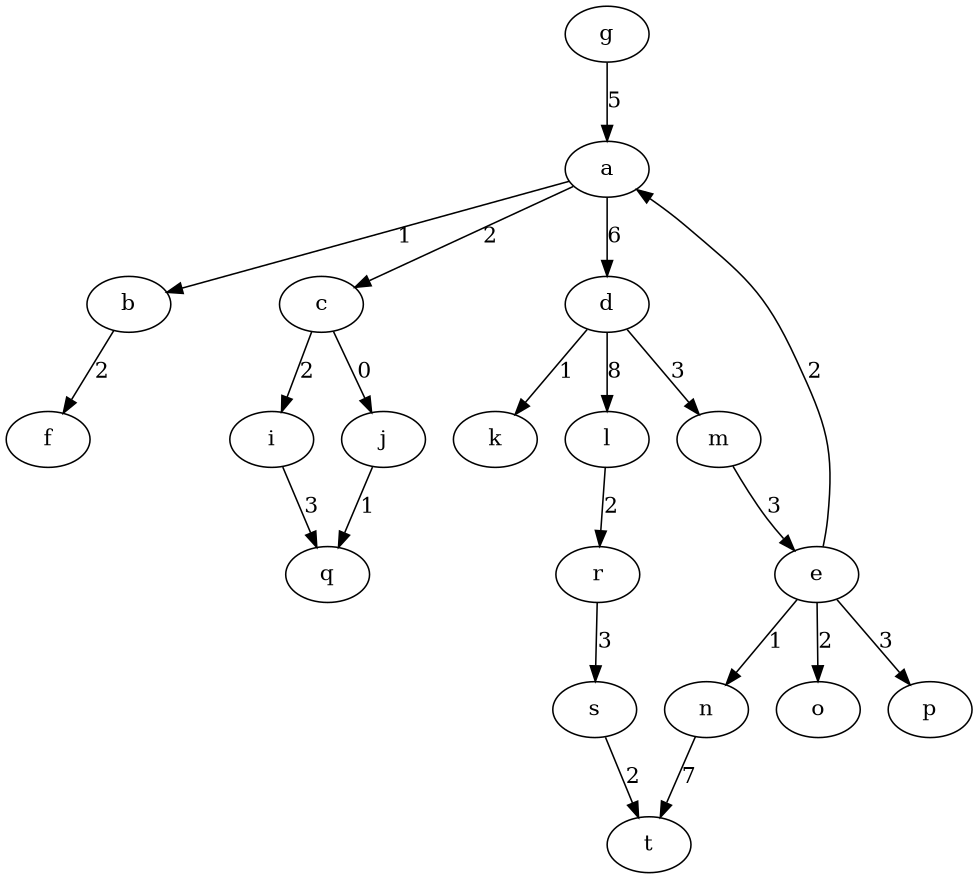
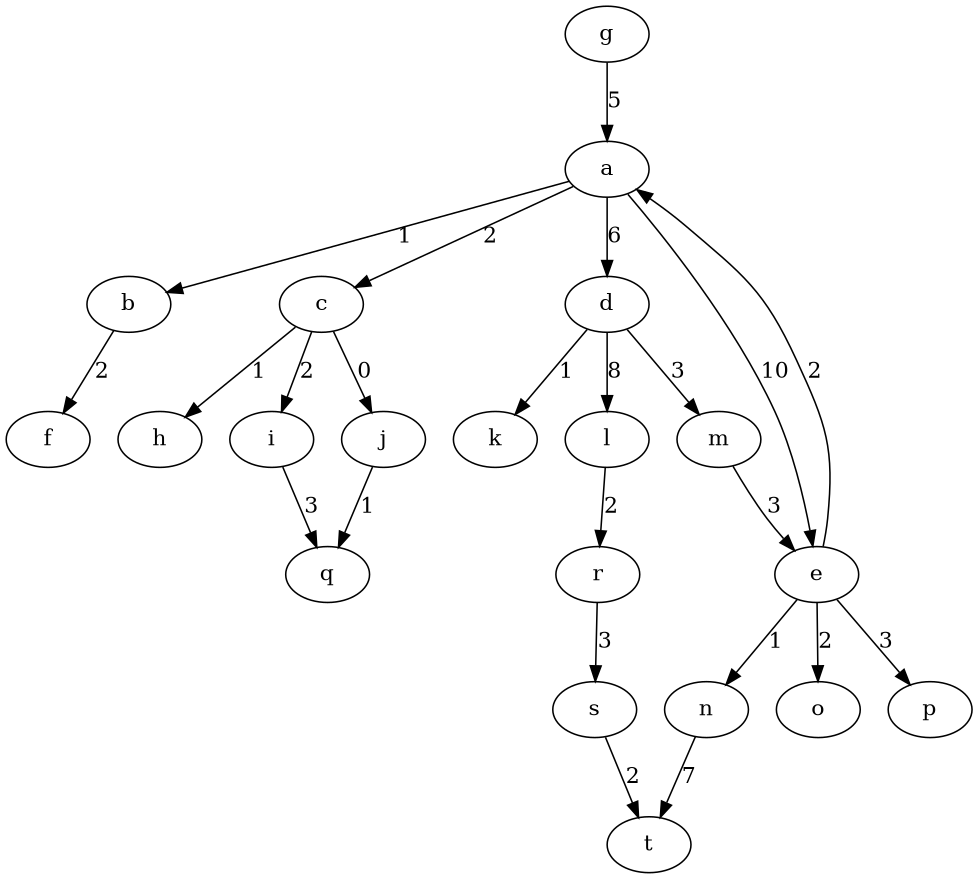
none -> (742, 350)
none -> (160, 439)
